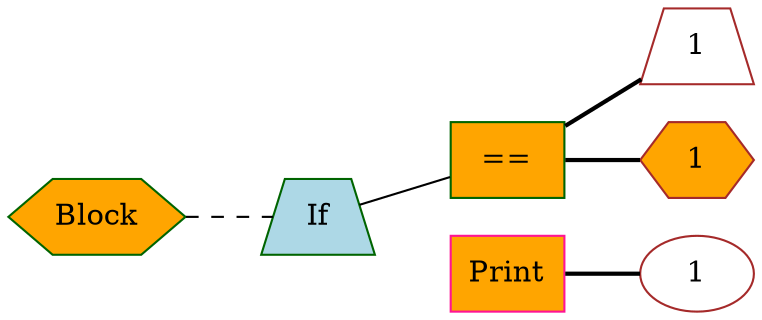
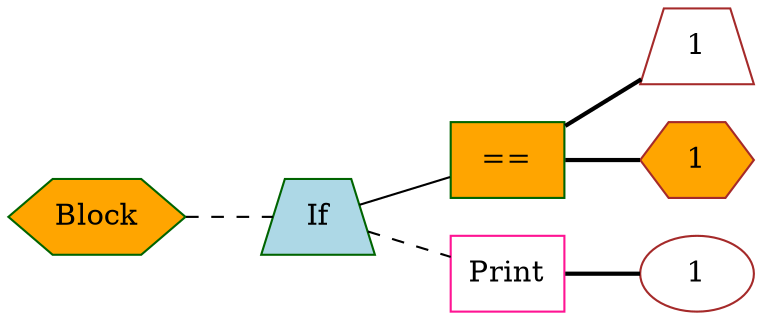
none -> (409, 244)
(508, 274) -> (508, 274)
